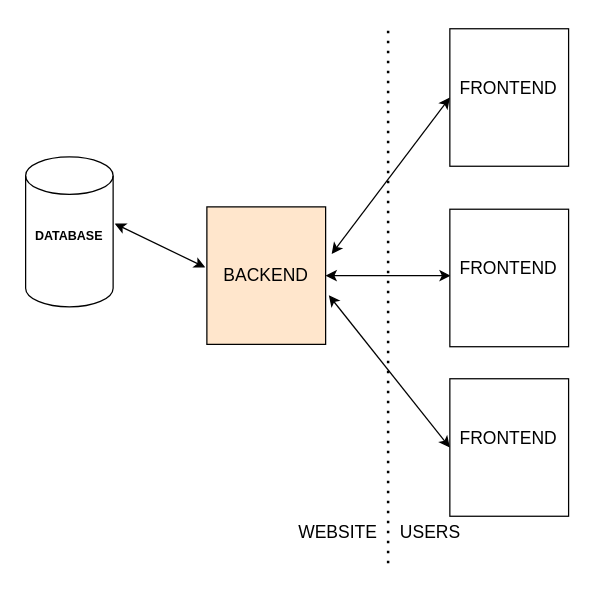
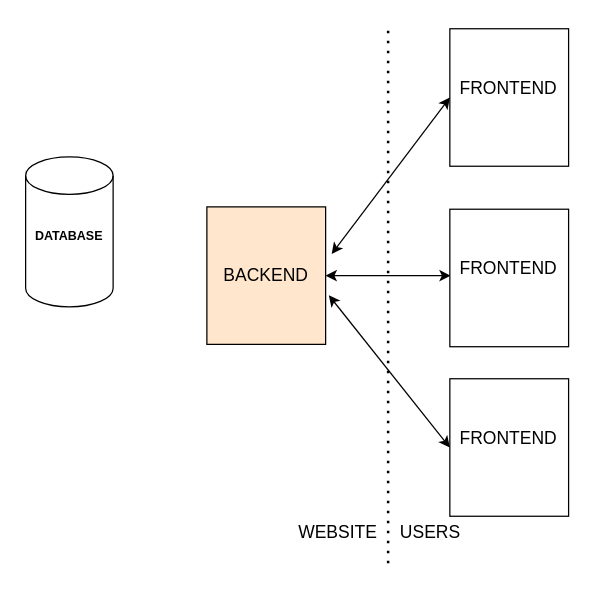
(160, 245) -> none
